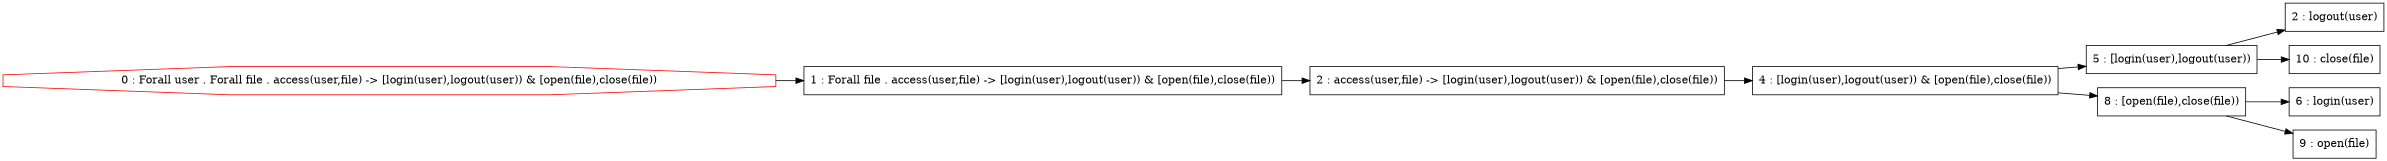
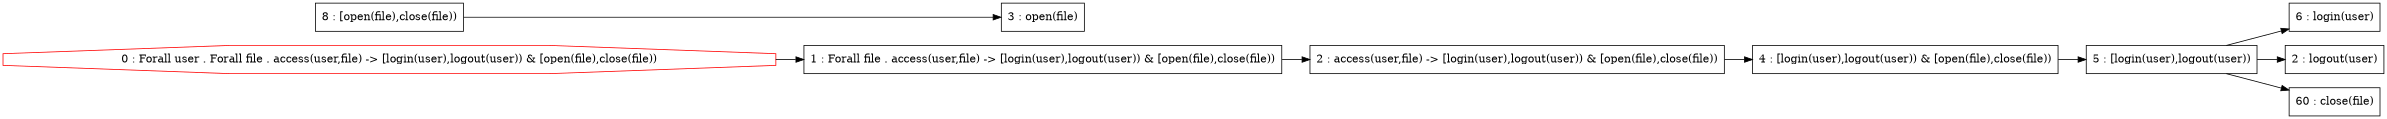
(2335, 60) -> (2335, 102)
(2074, 94) -> none
(2263, 102) -> (2254, 38)
(2335, 144) -> (1043, 17)
